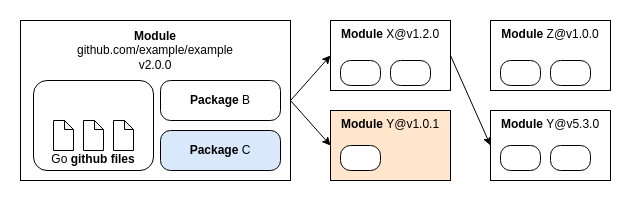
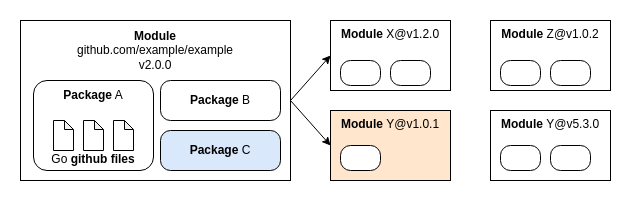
(551, 35) -> (551, 35)
none -> (94, 96)
(469, 98) -> none
